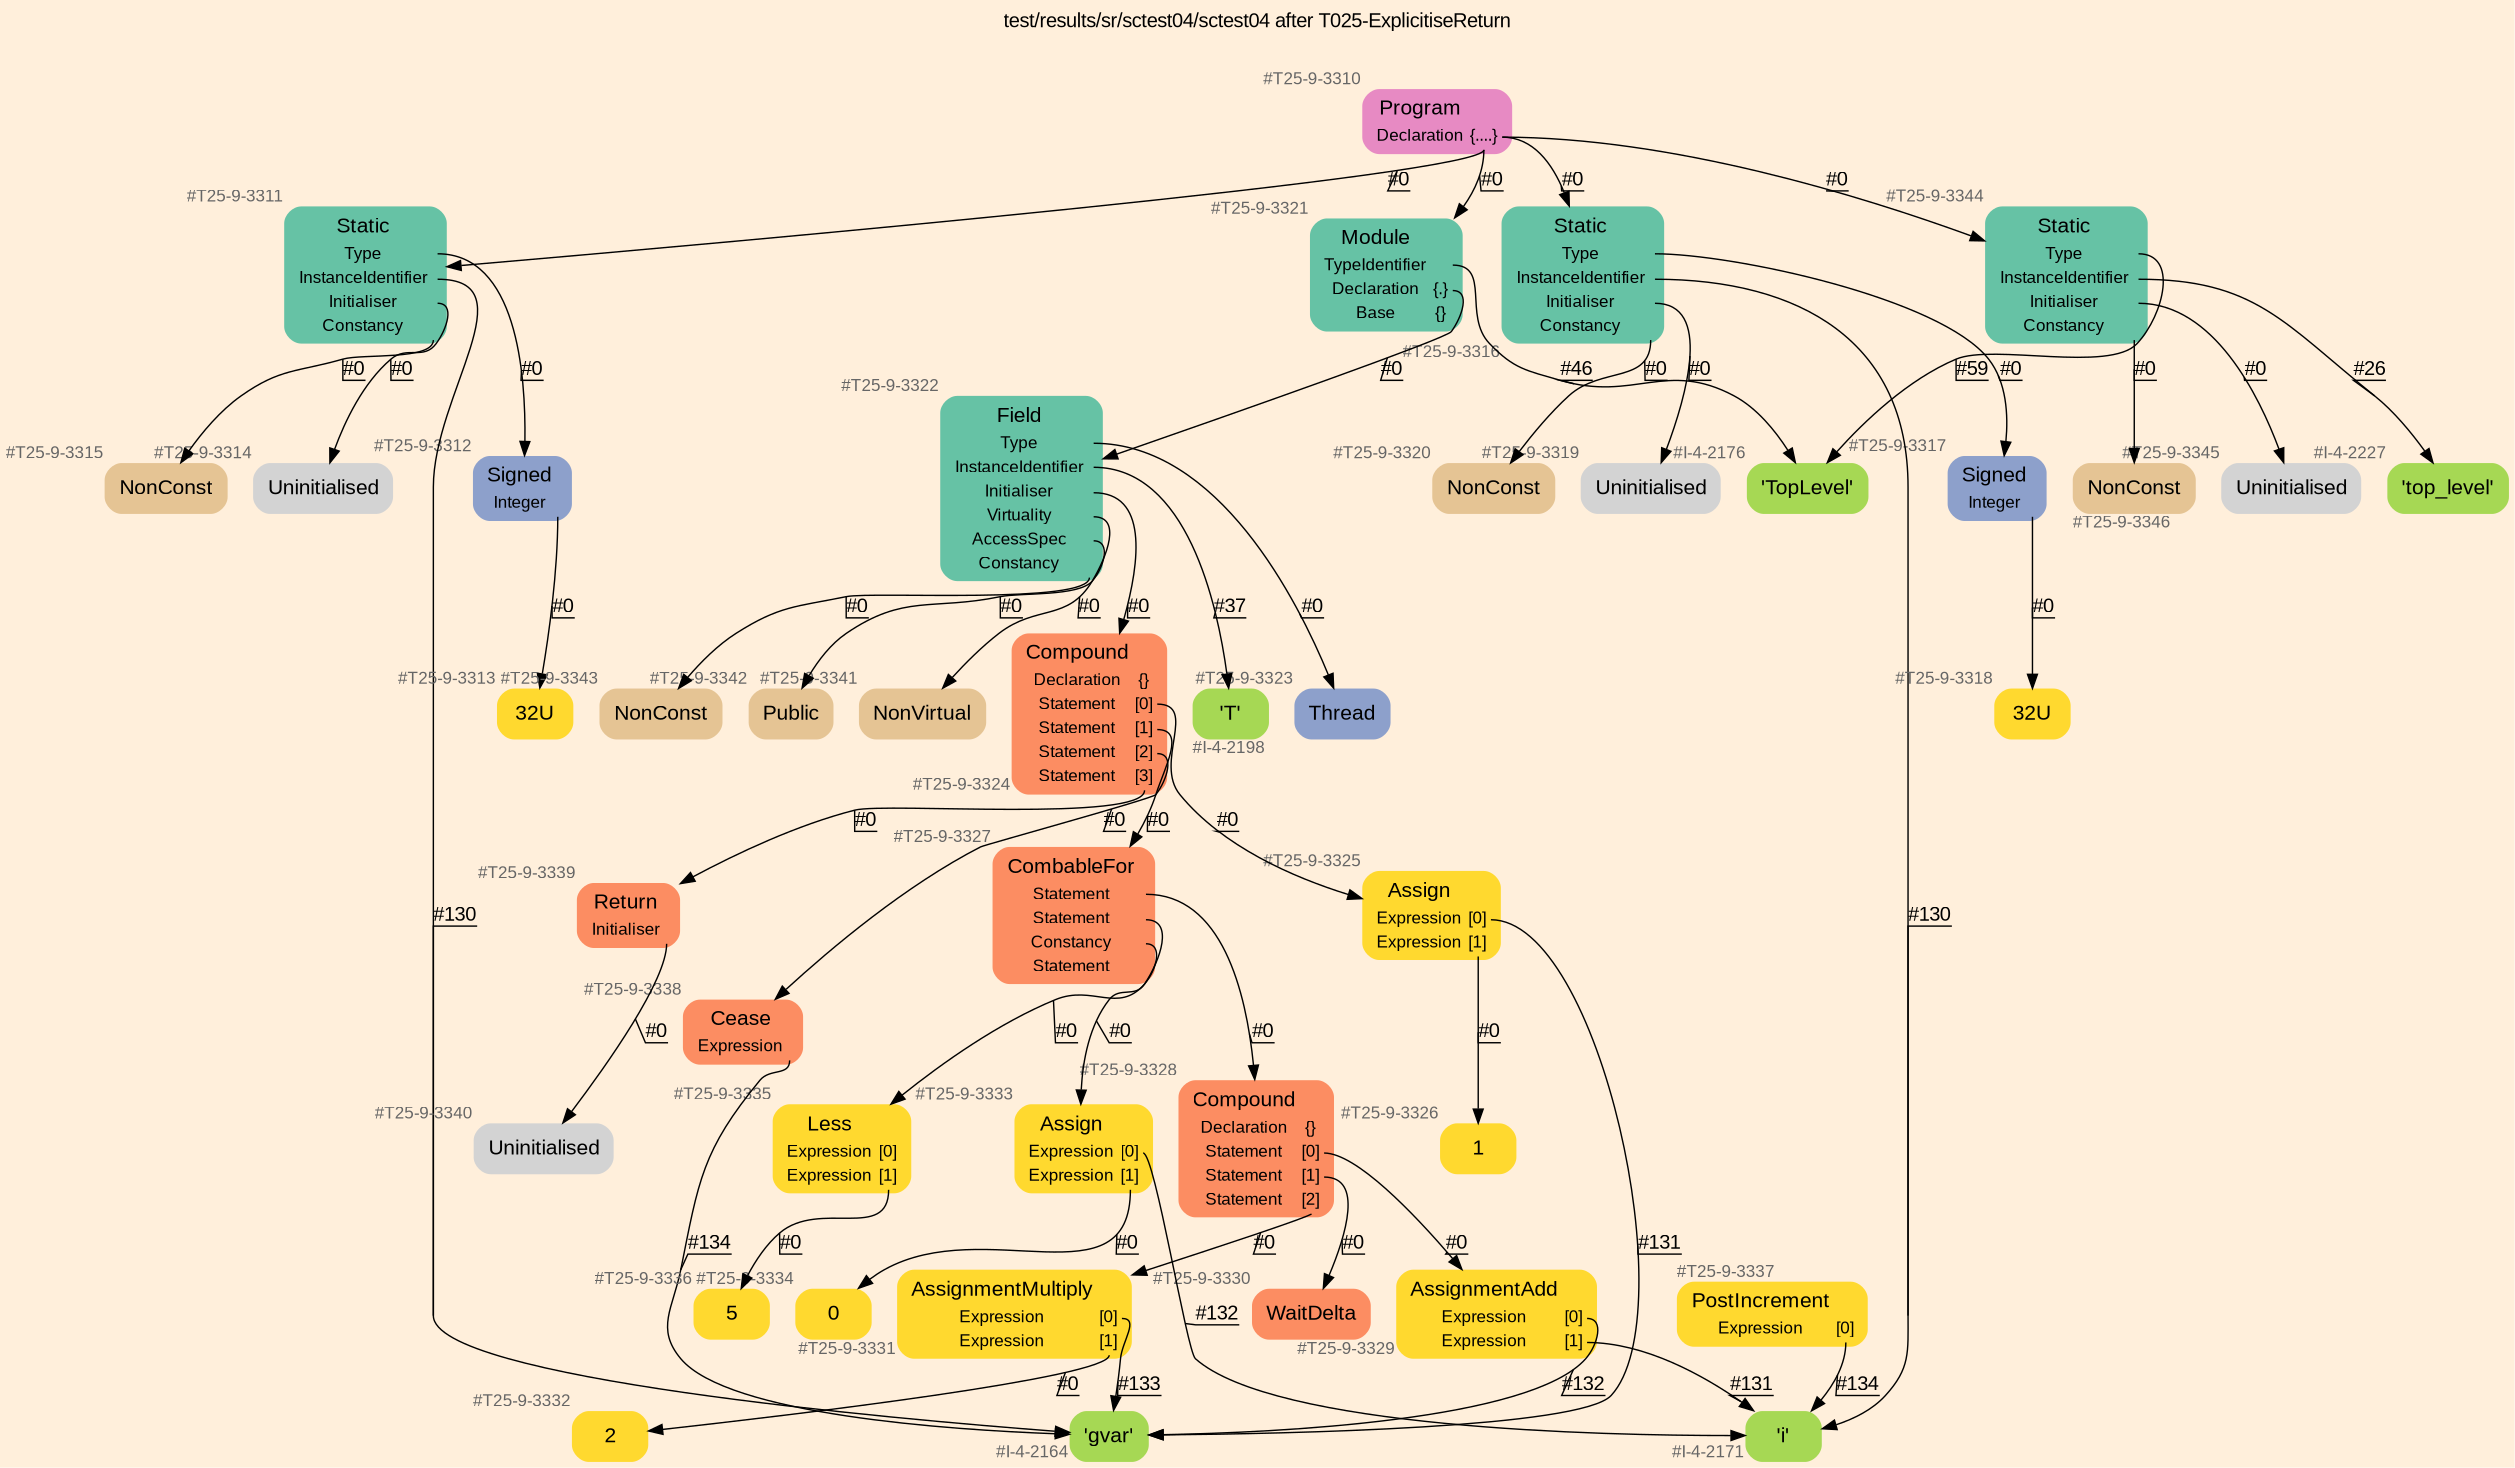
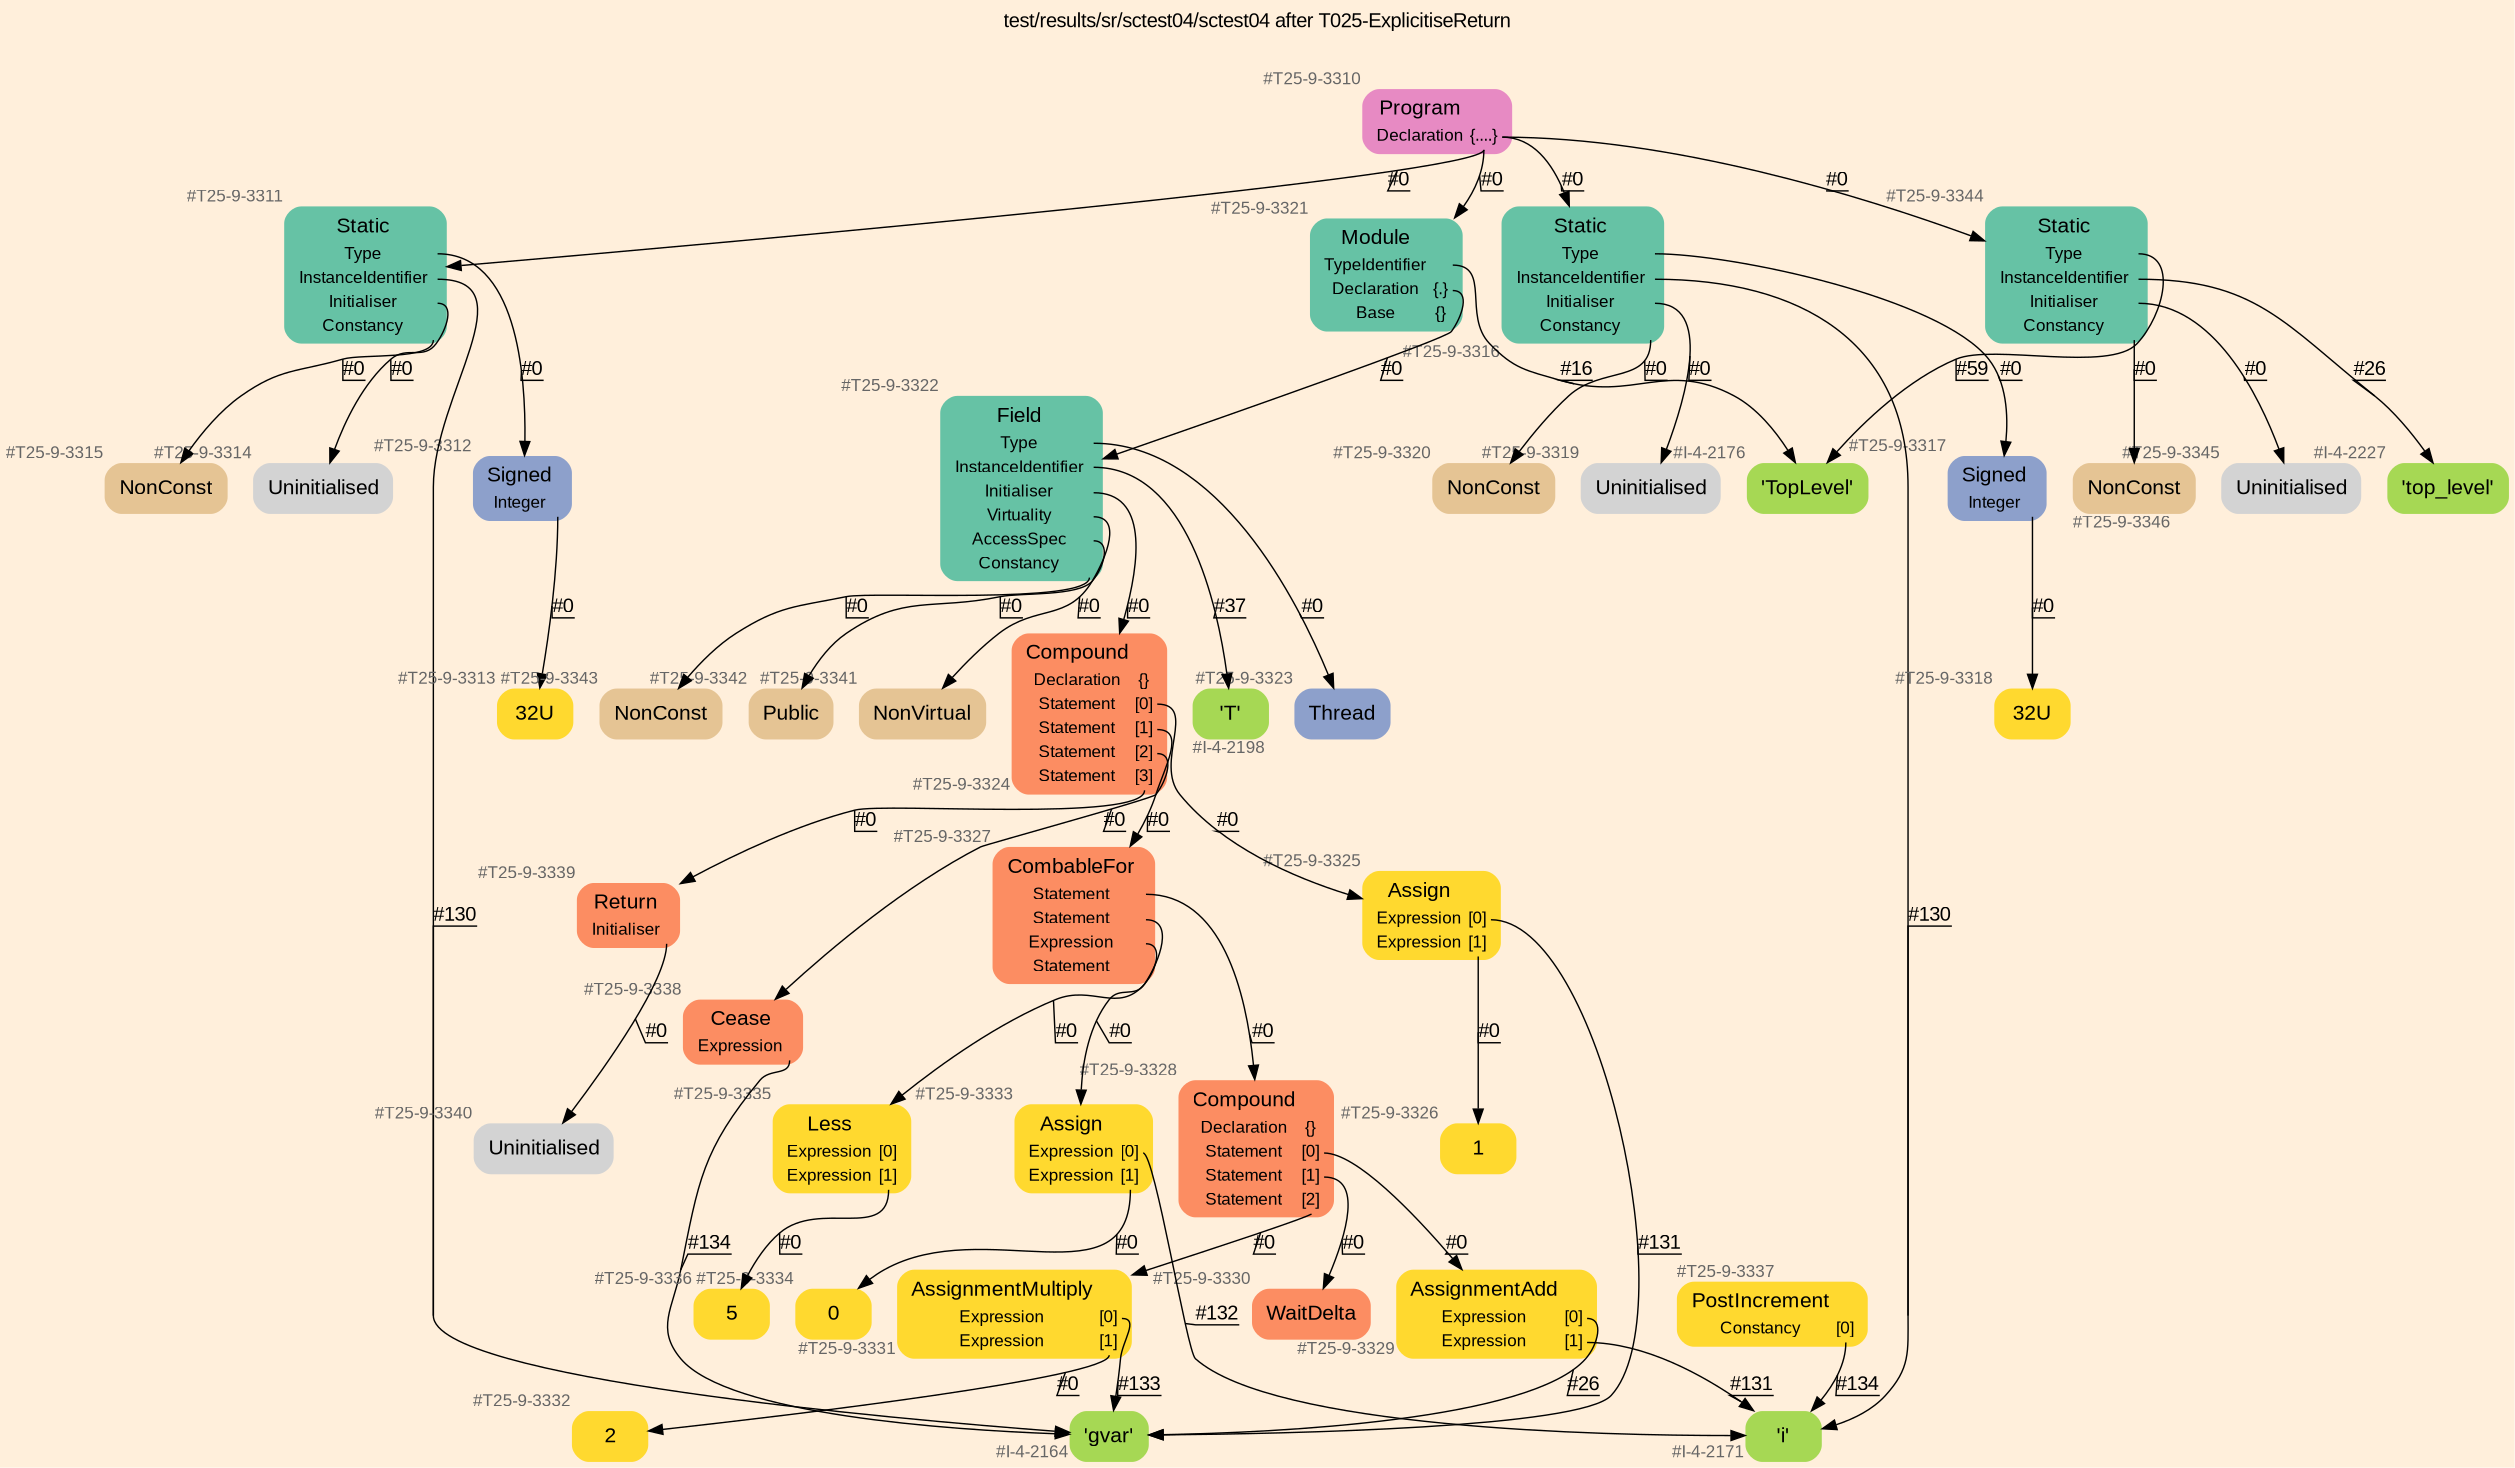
(1576, 370) -> (1576, 370)
(1072, 942) -> (1072, 942)
(1761, 1328) -> (1761, 1328)
(1584, 1385) -> (1584, 1385)
